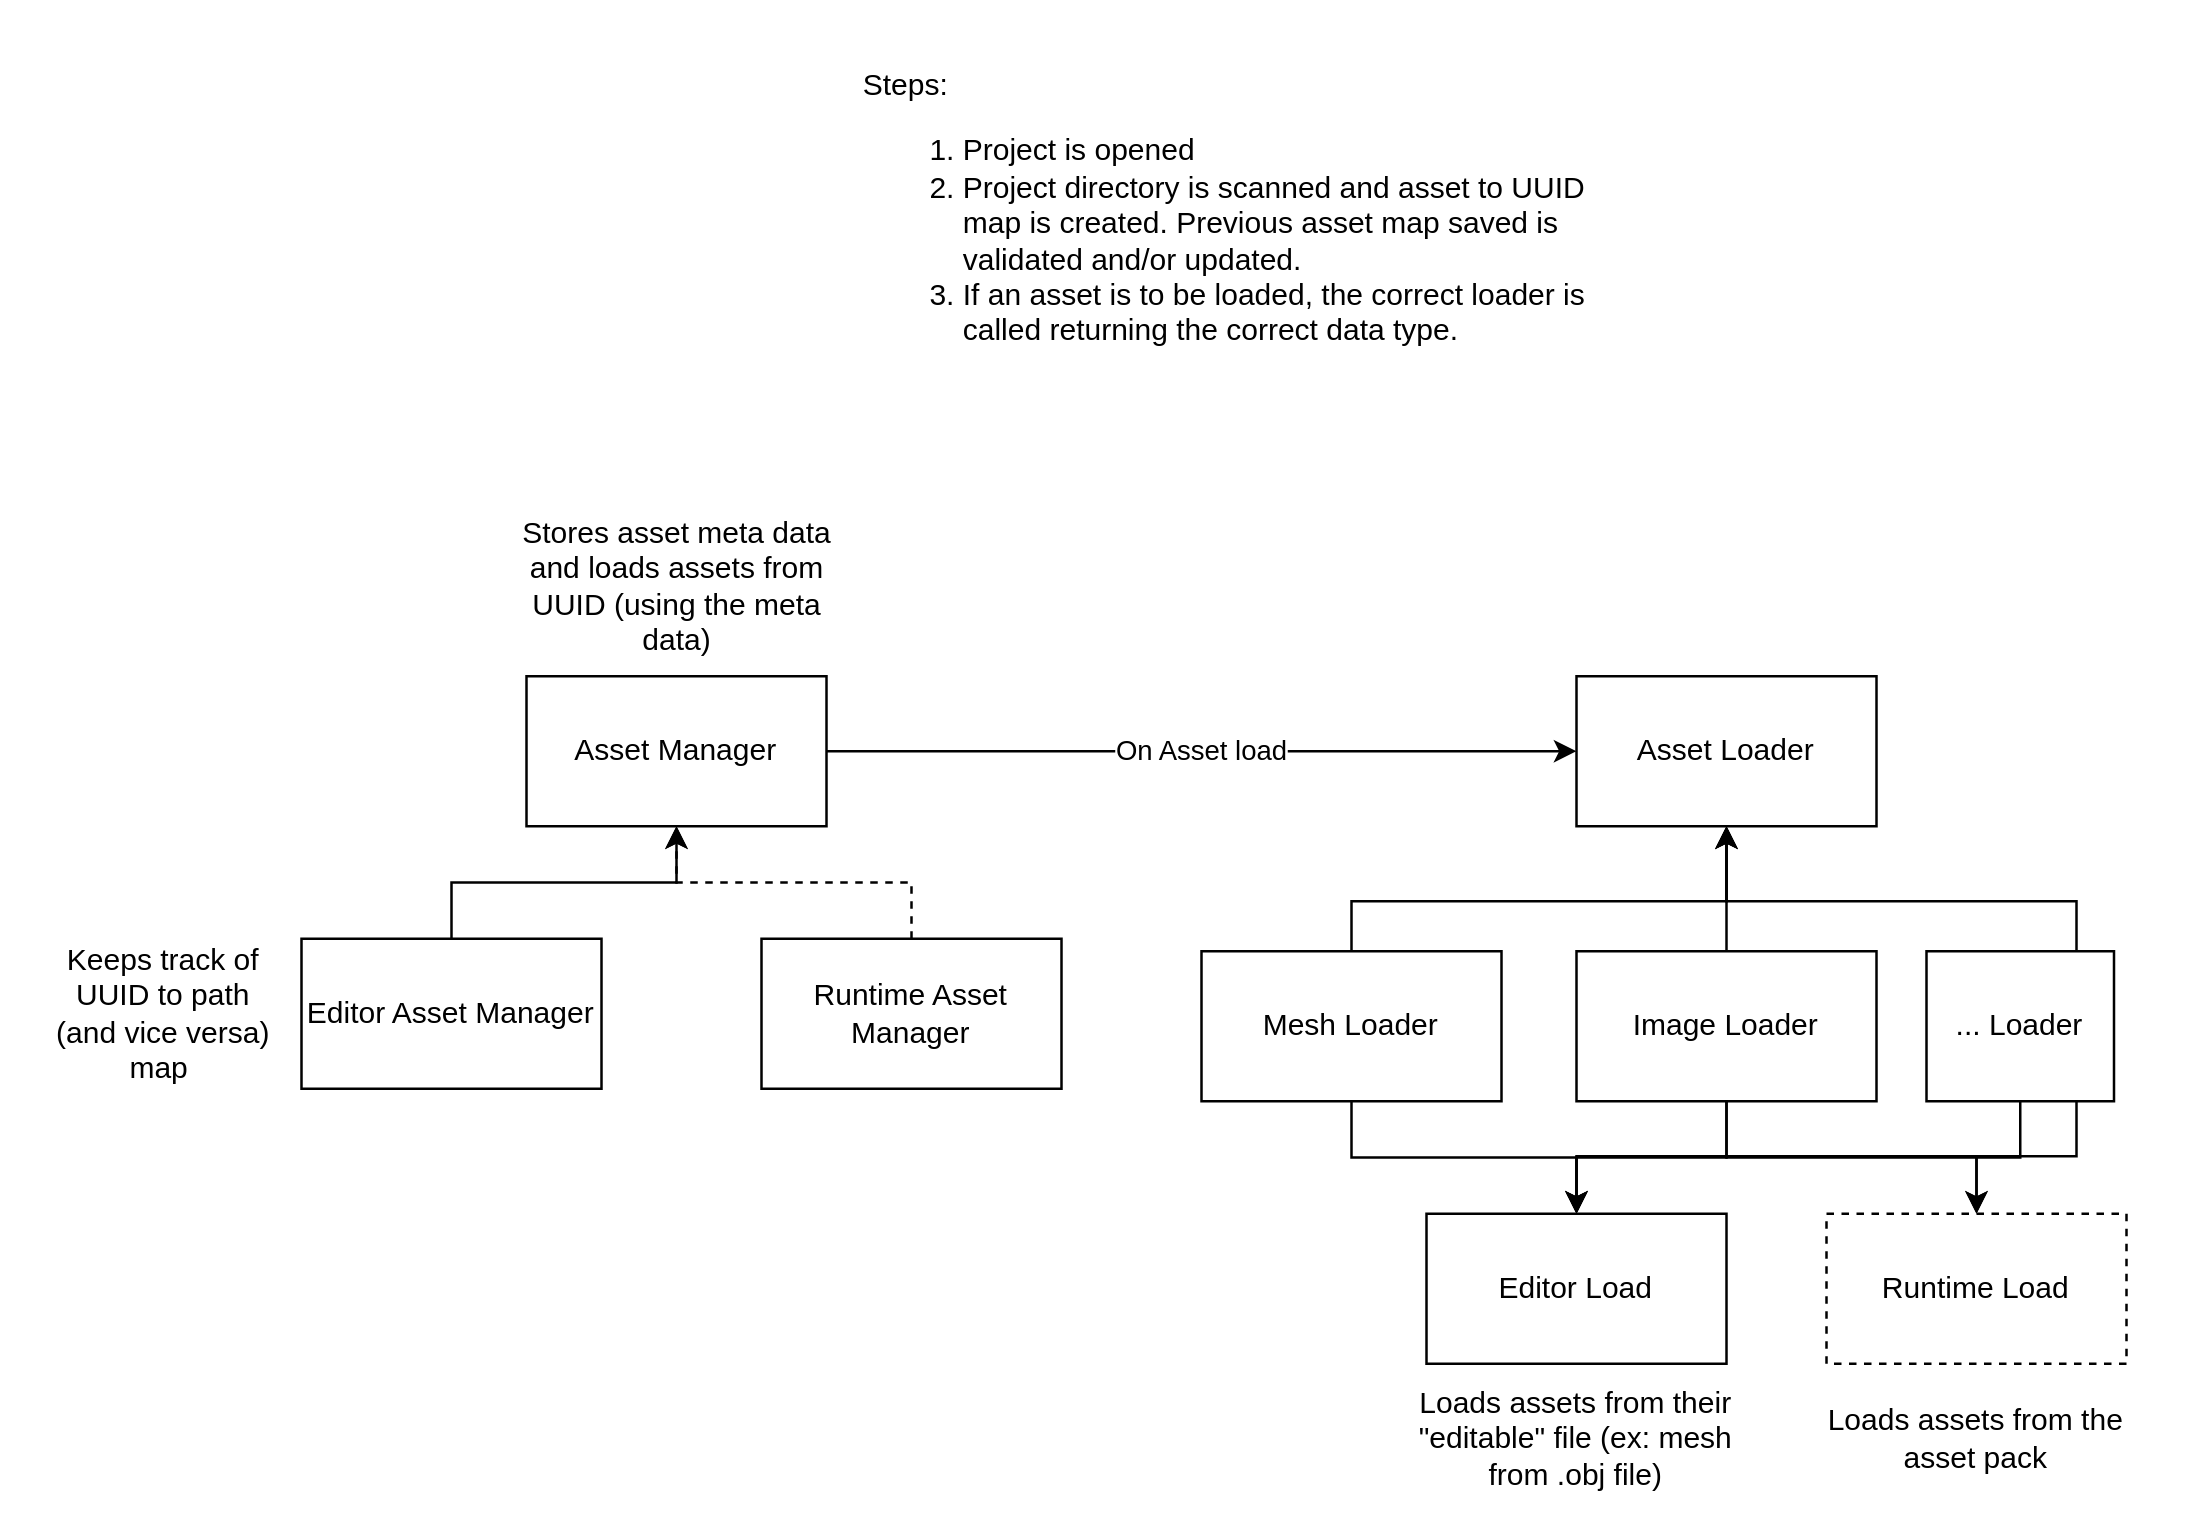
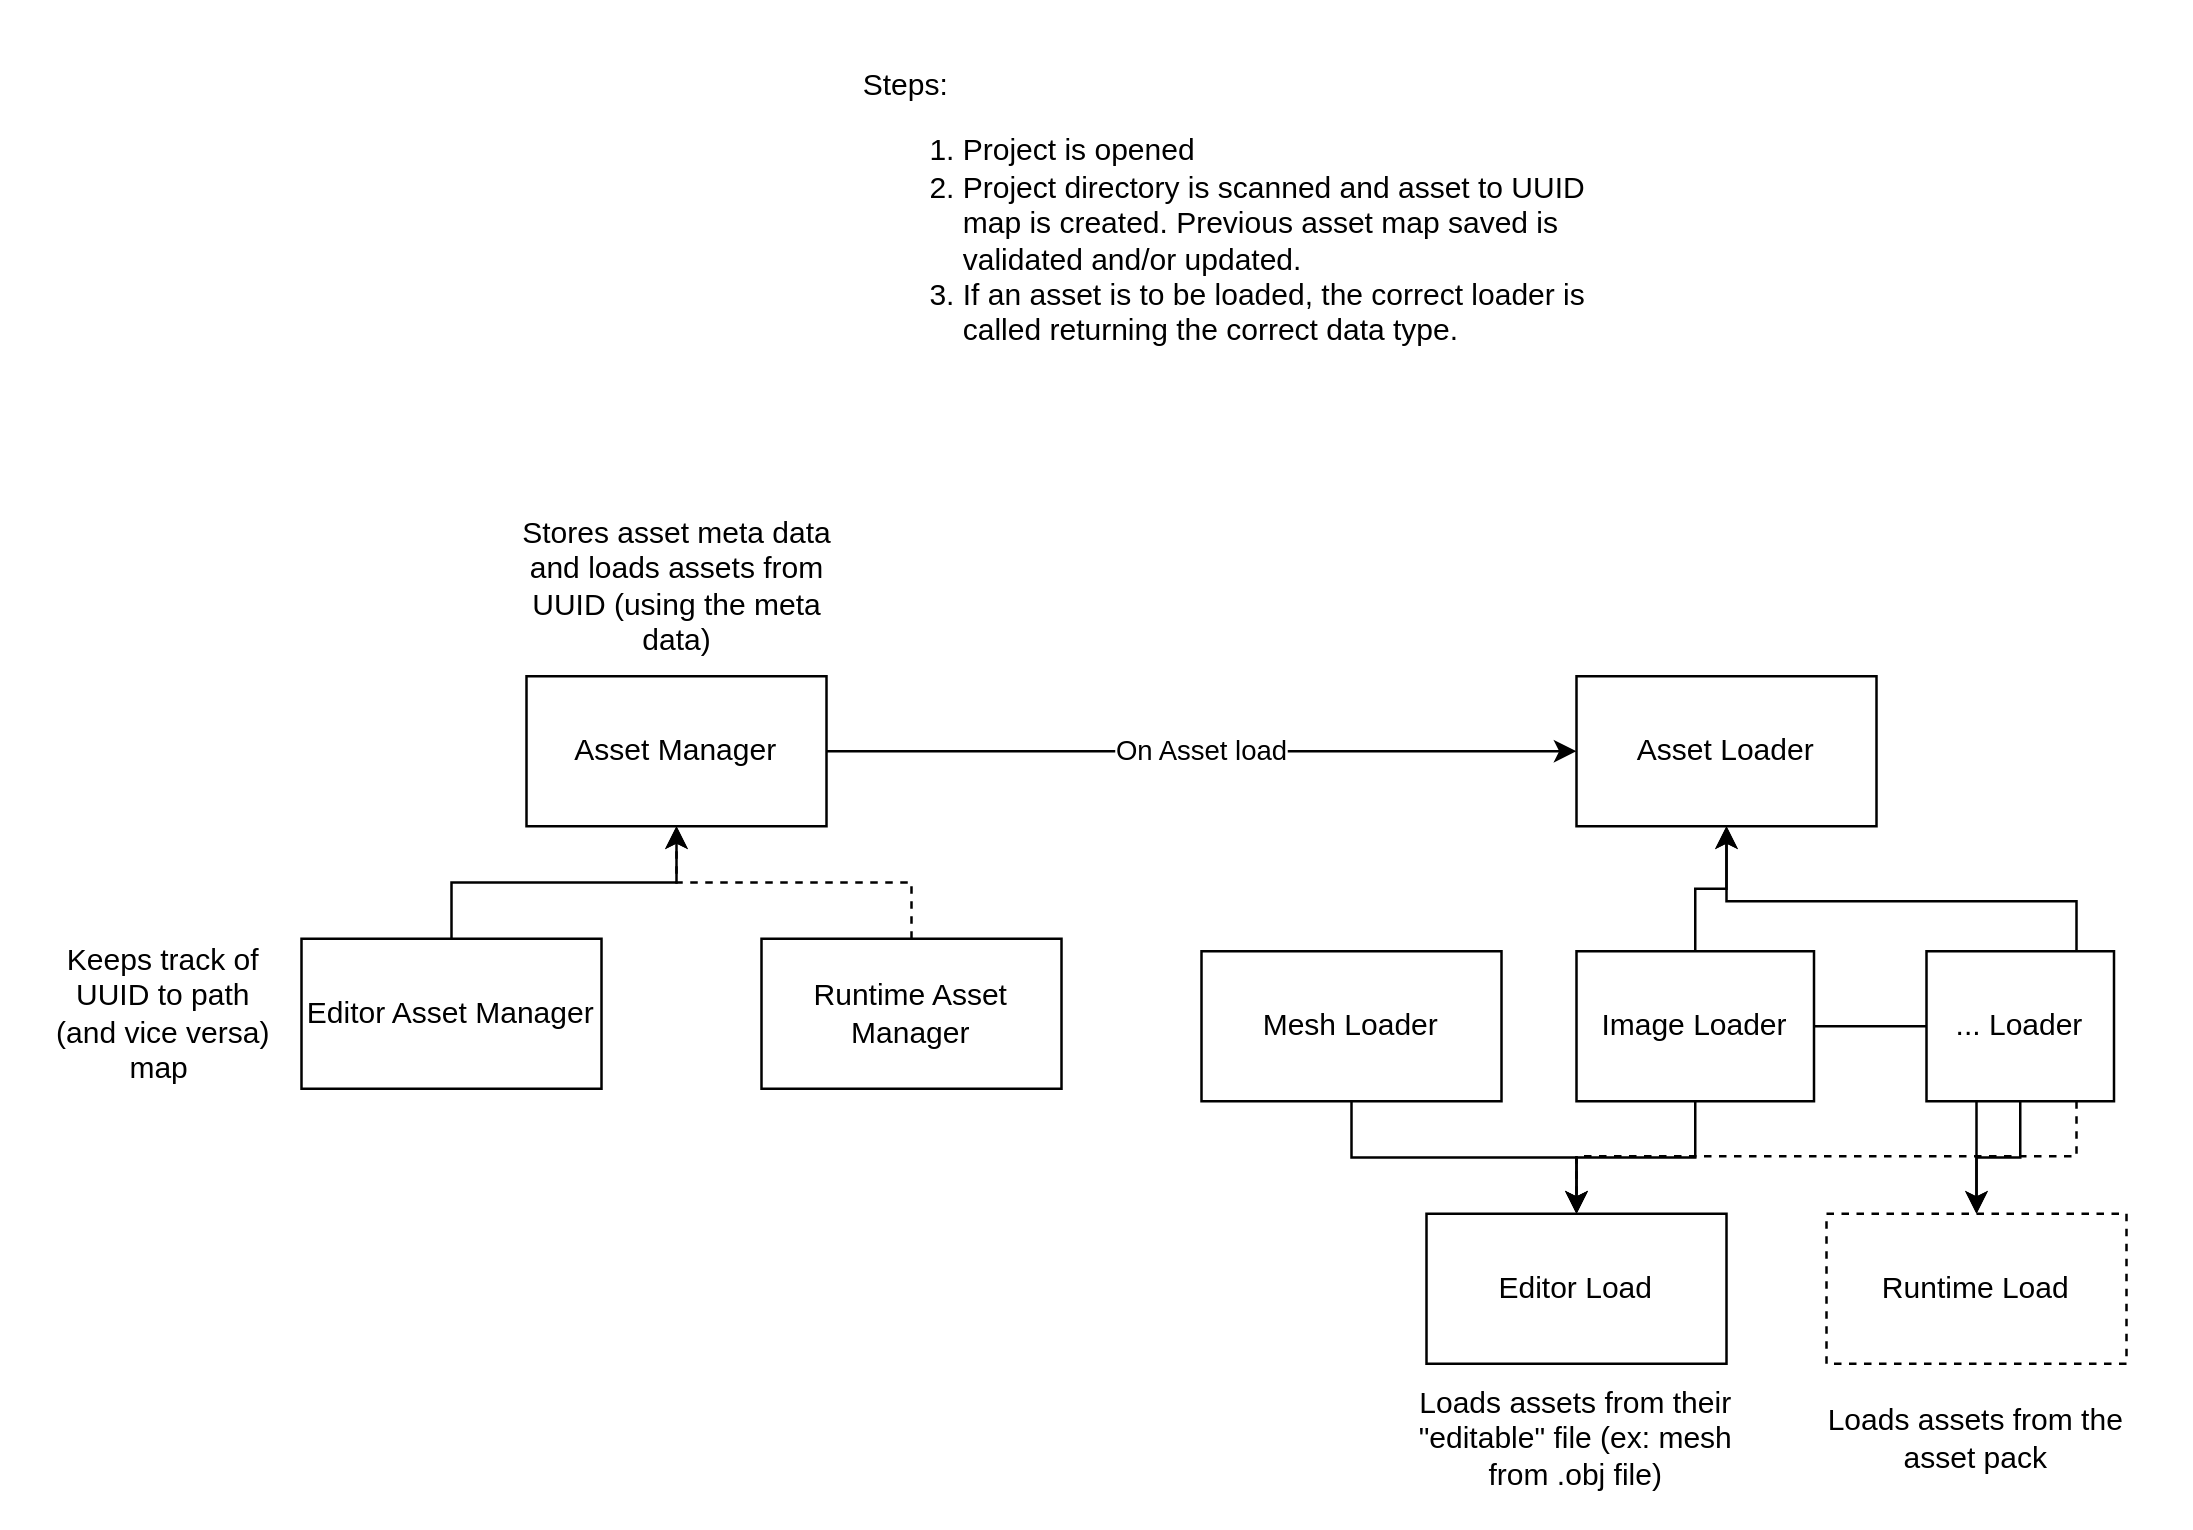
(1495, 901) -> none
(1726, 1026) -> (1695, 1026)
(2075, 1156) -> (2075, 1156)
